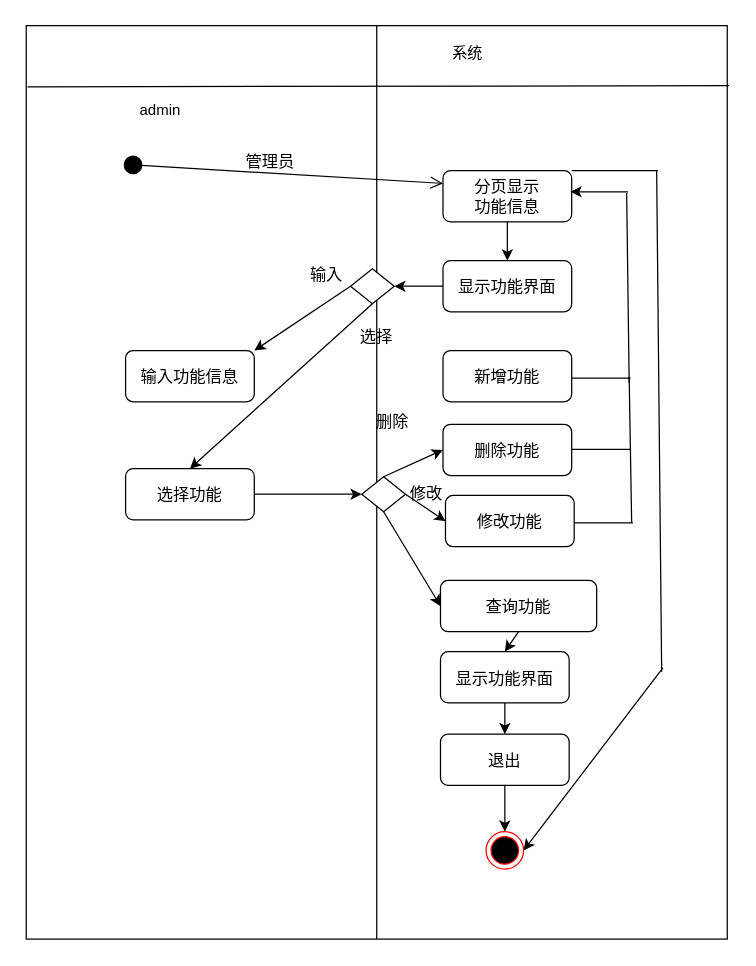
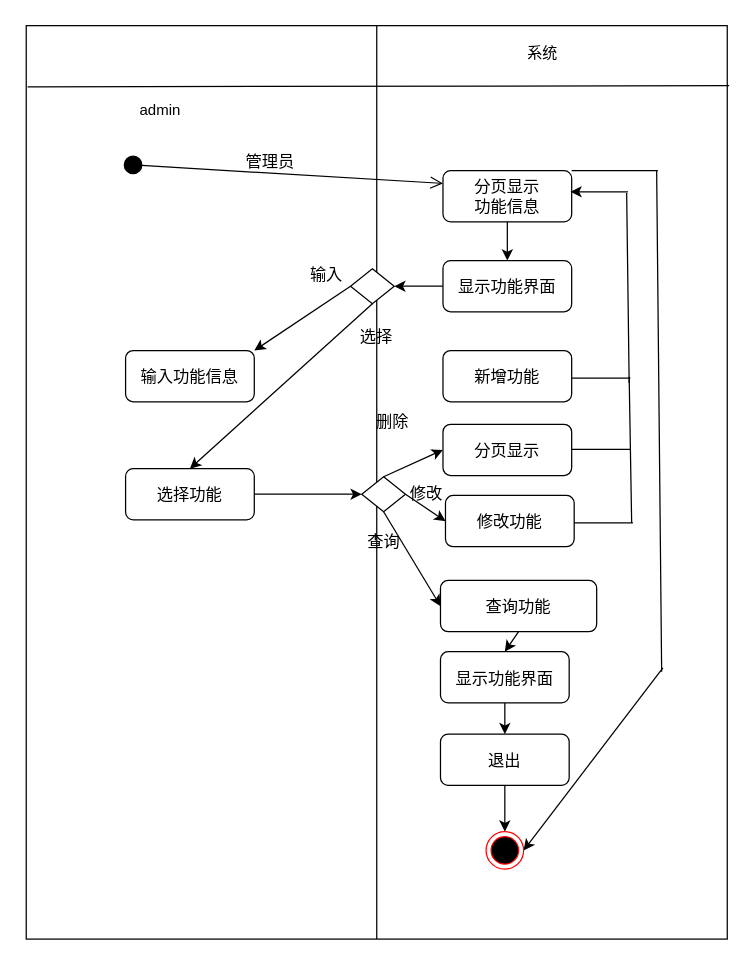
(468, 53) -> (543, 53)
(508, 451) -> (508, 451)
none -> (384, 542)
